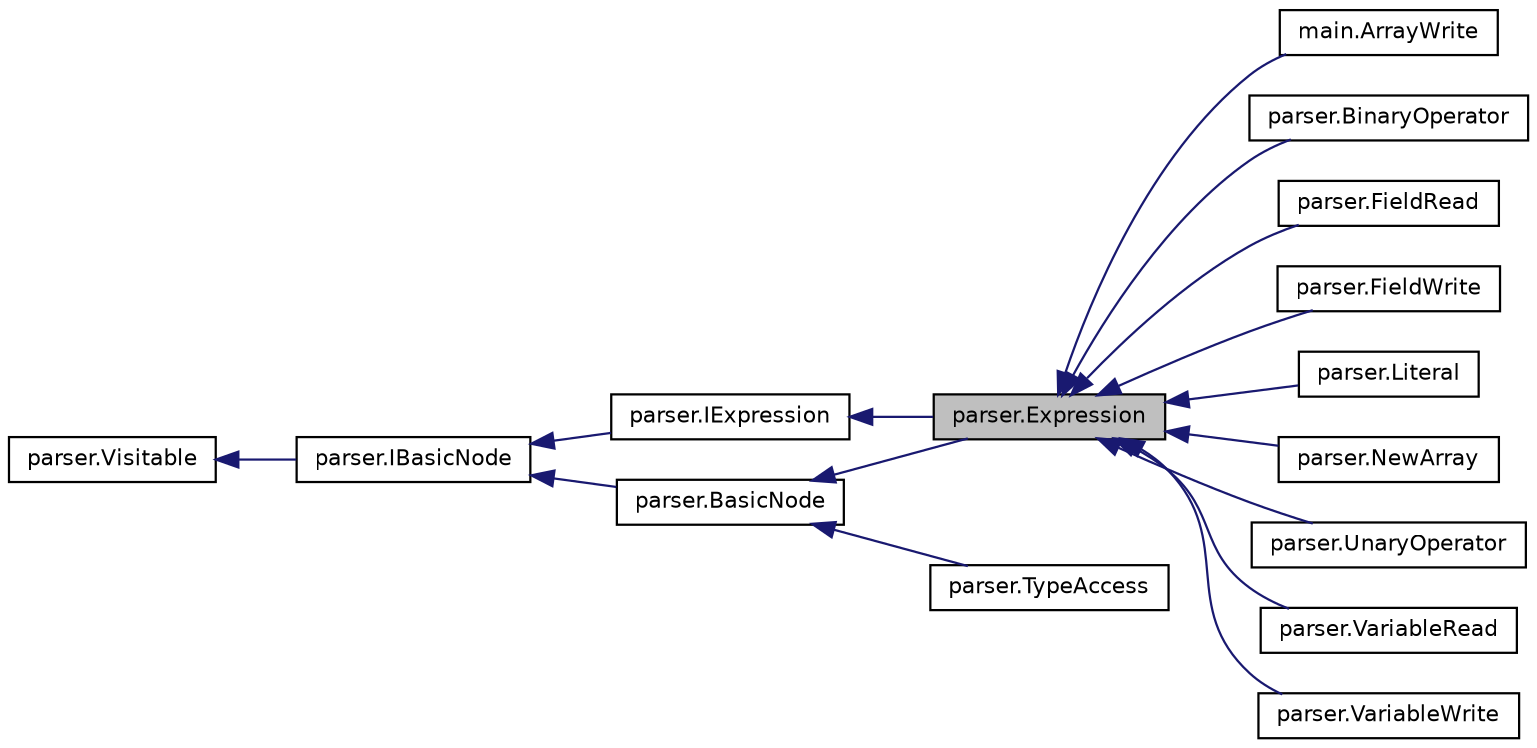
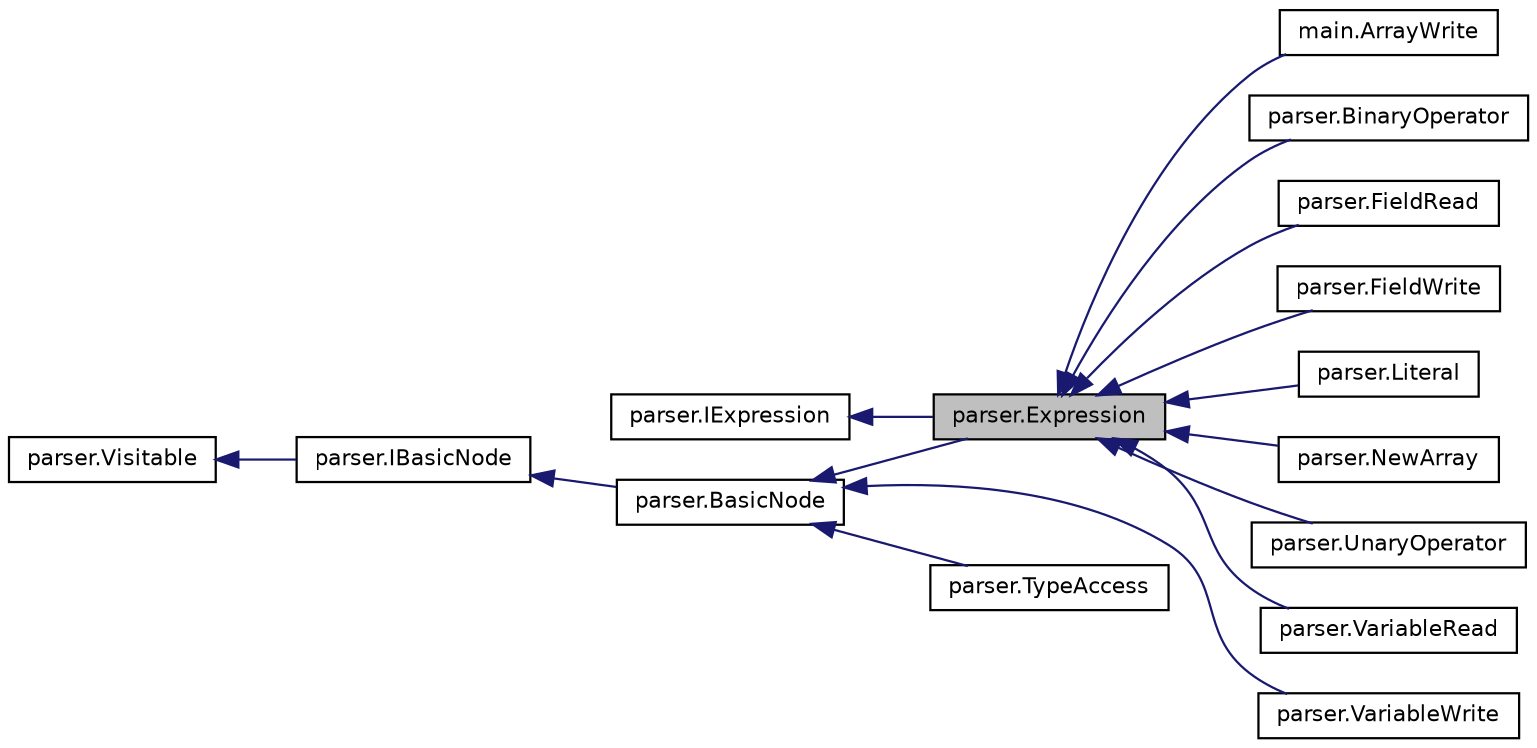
(582, 437) -> none
(1207, 575) -> (1118, 520)
